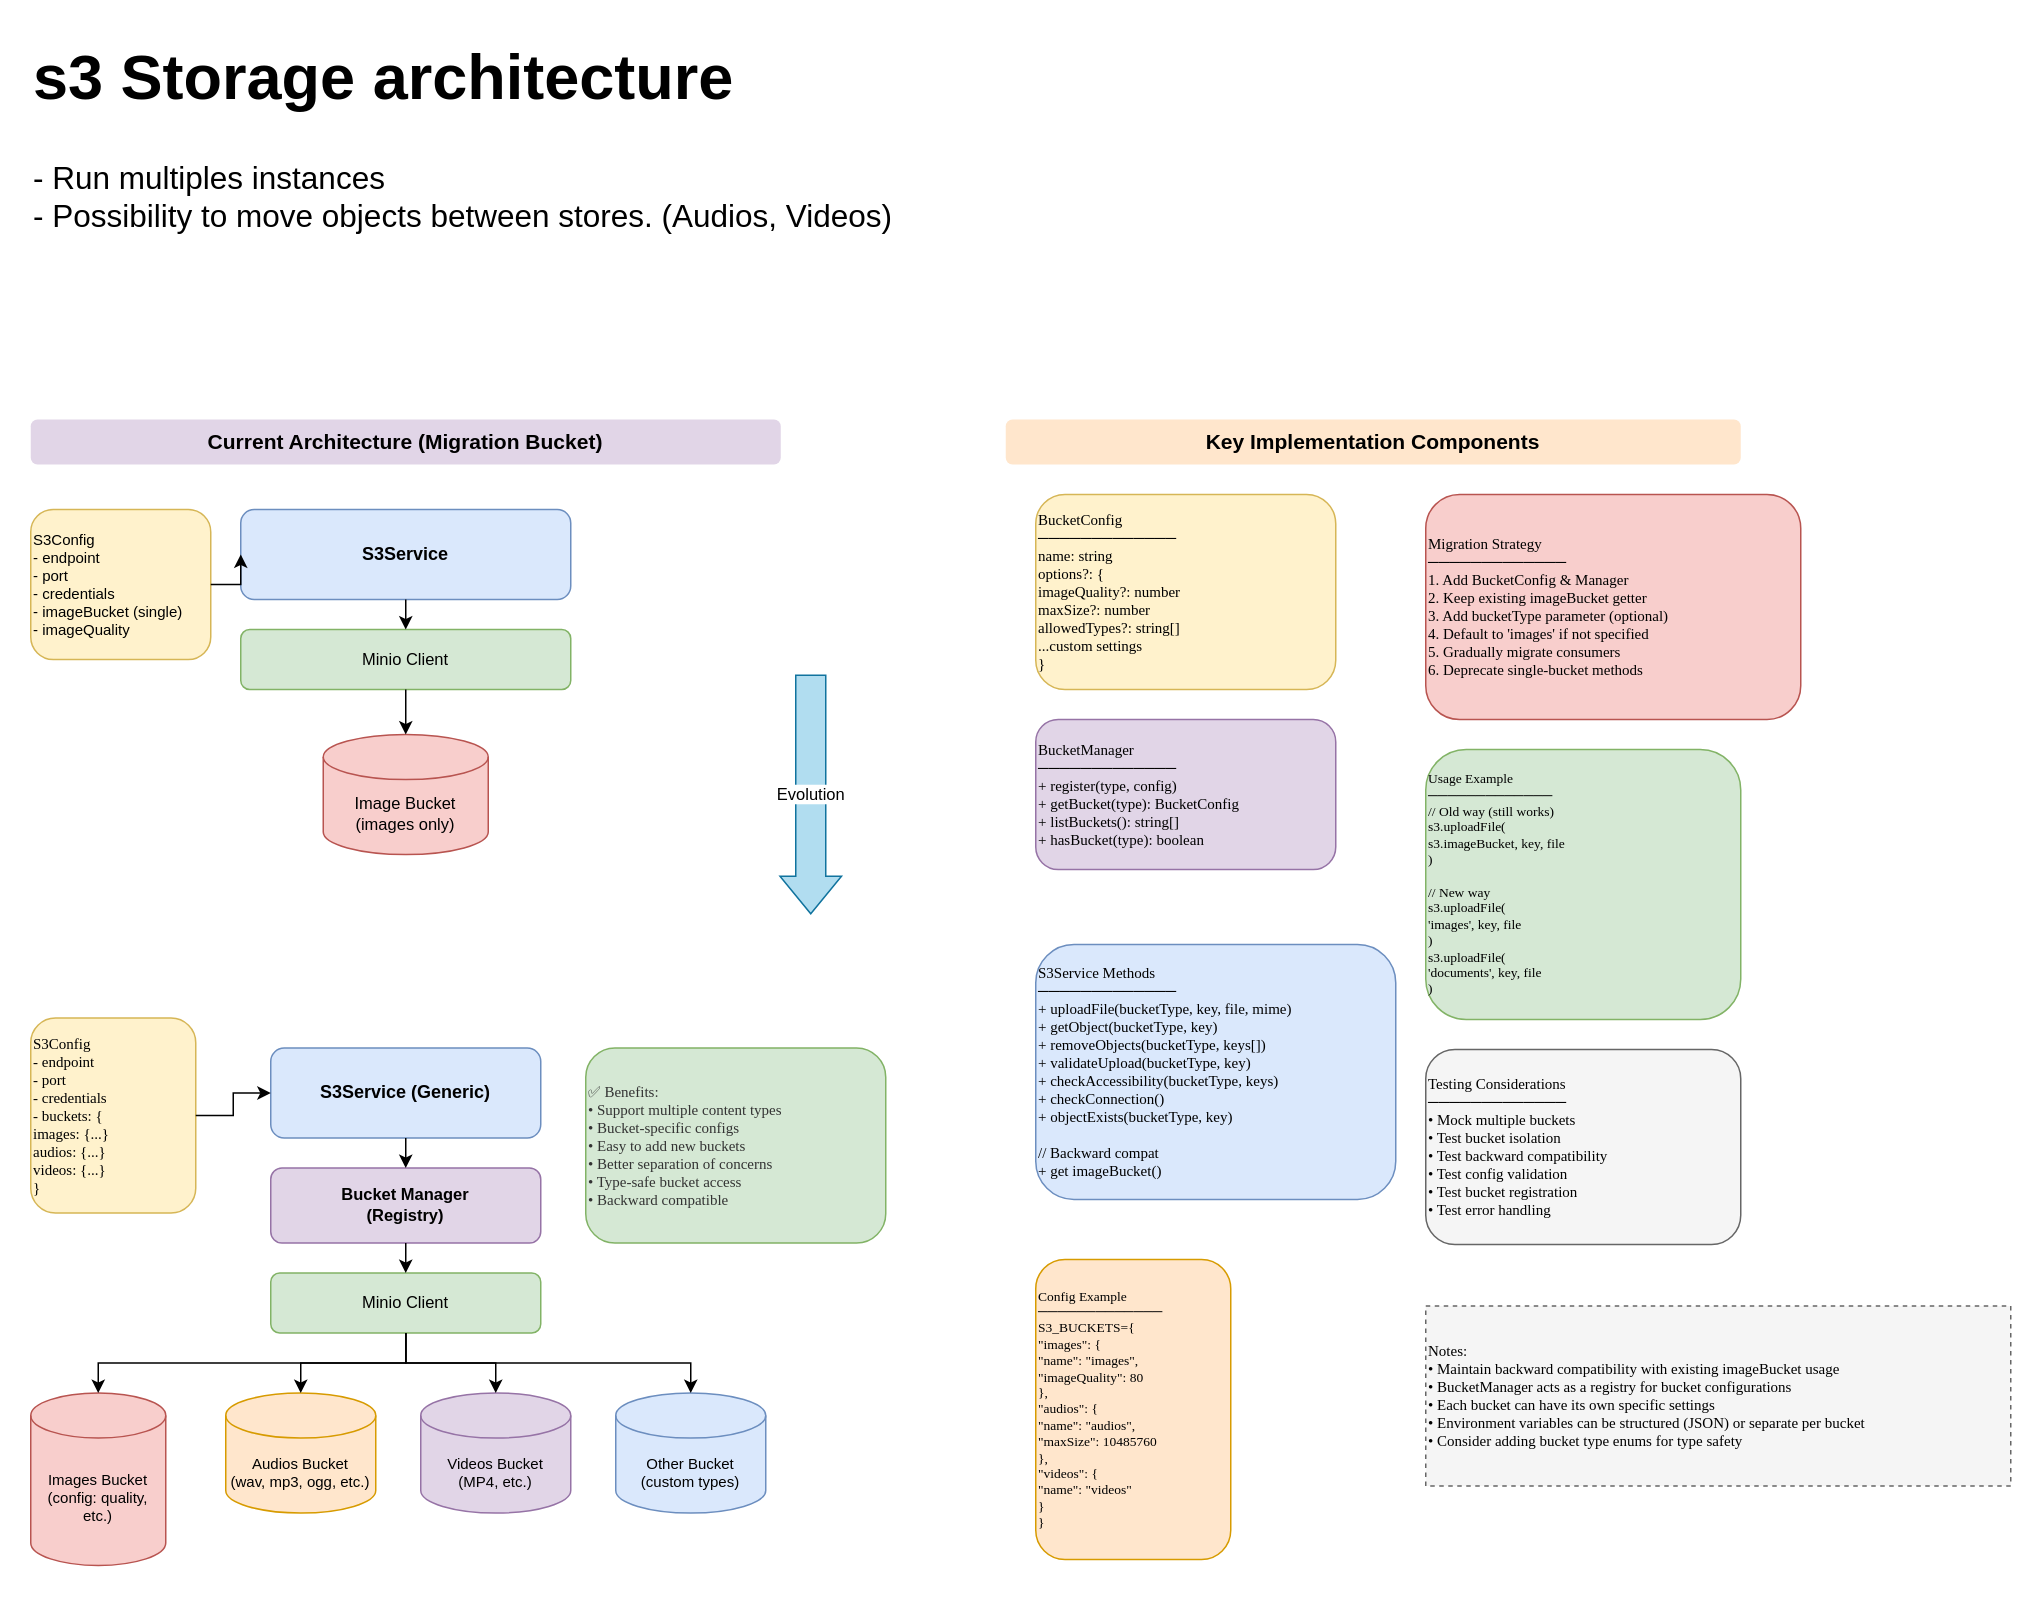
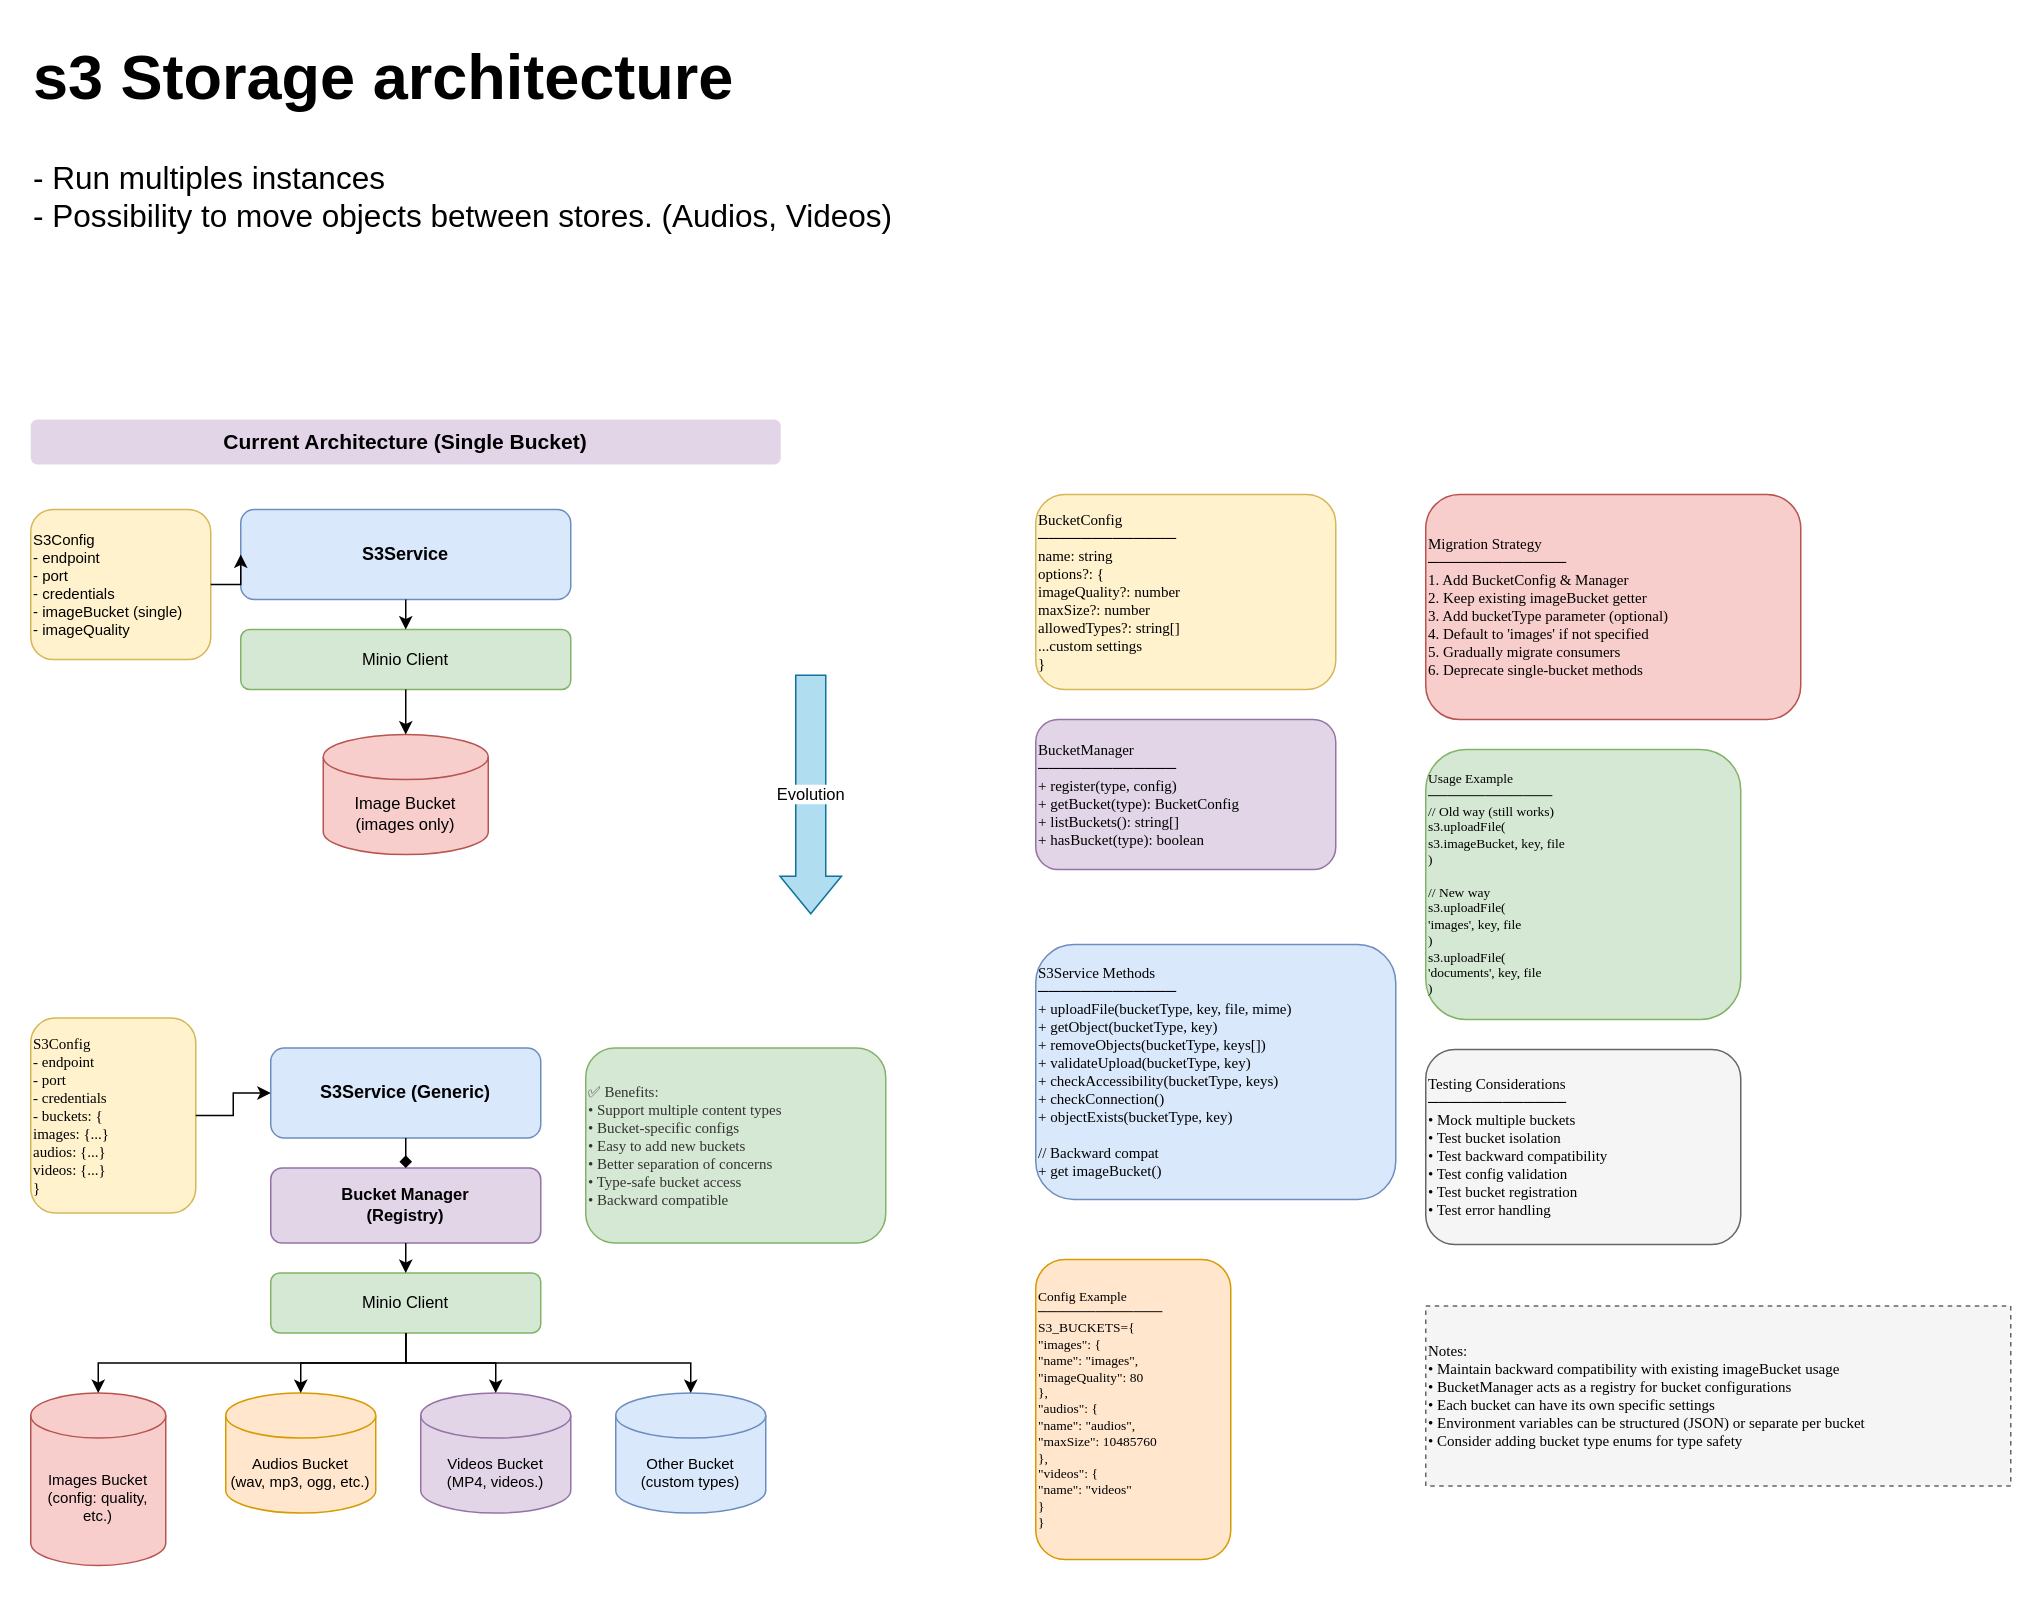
(406, 442) -> (406, 442)
(1373, 442) -> none
(406, 1156) -> (406, 1155)
(496, 1472) -> (496, 1472)
